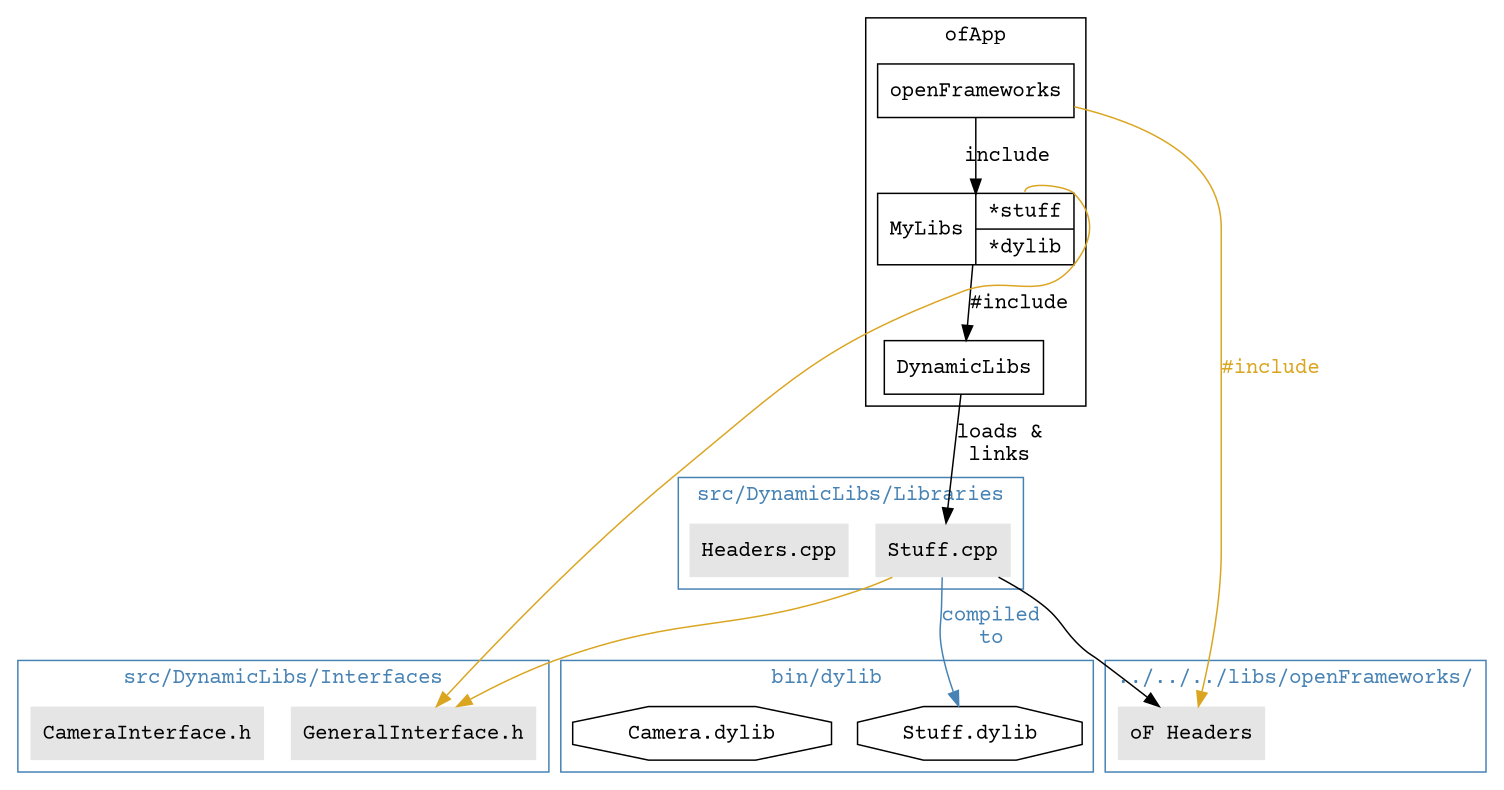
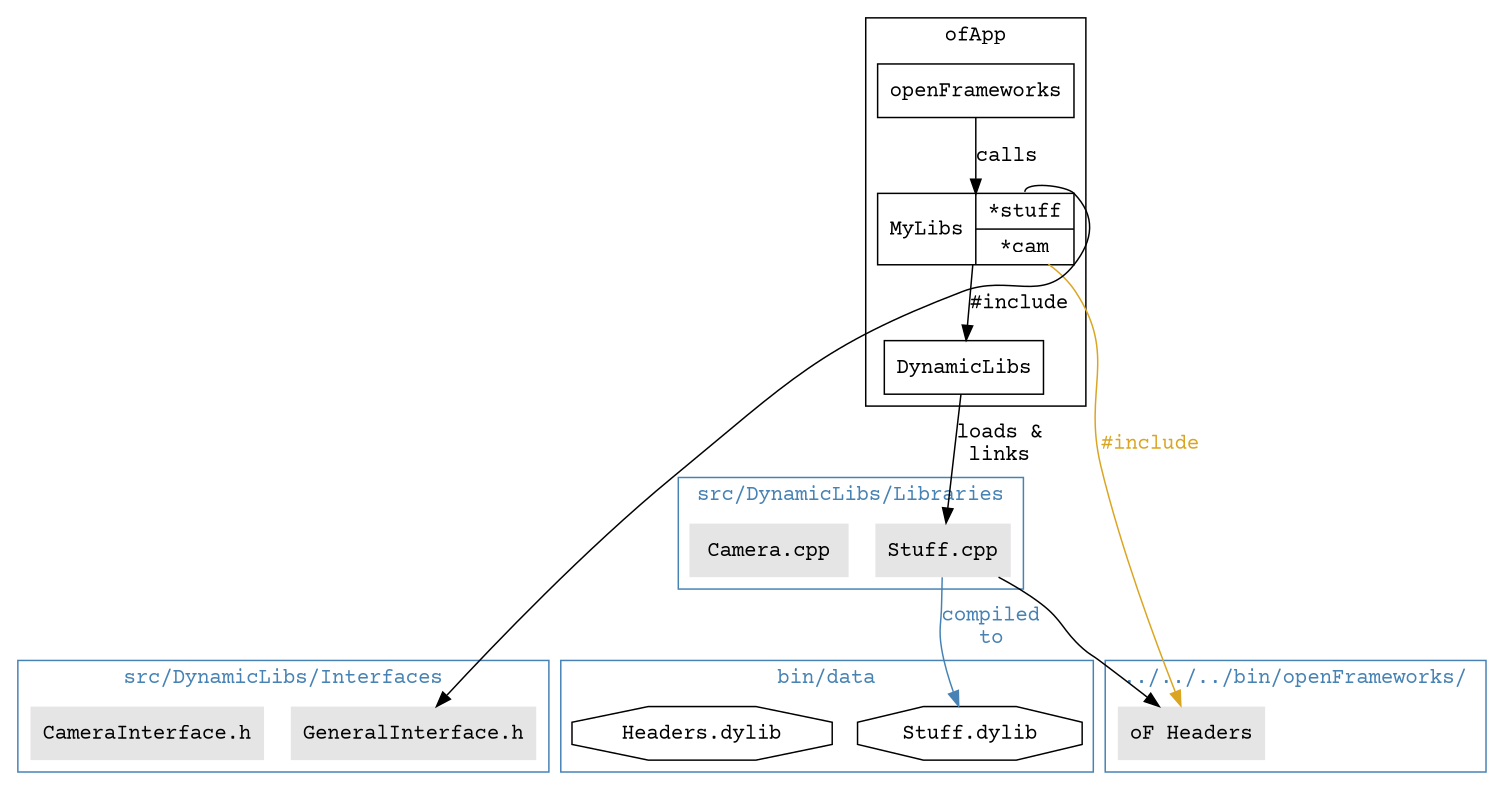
(1007, 155) -> (1007, 155)
(1025, 246) -> (1025, 246)
(1221, 358) -> (1103, 476)
(783, 387) -> (783, 387)
(769, 550) -> (769, 550)
(678, 628) -> none
(827, 678) -> (827, 678)
(1296, 678) -> (1296, 678)
(702, 733) -> (702, 733)
